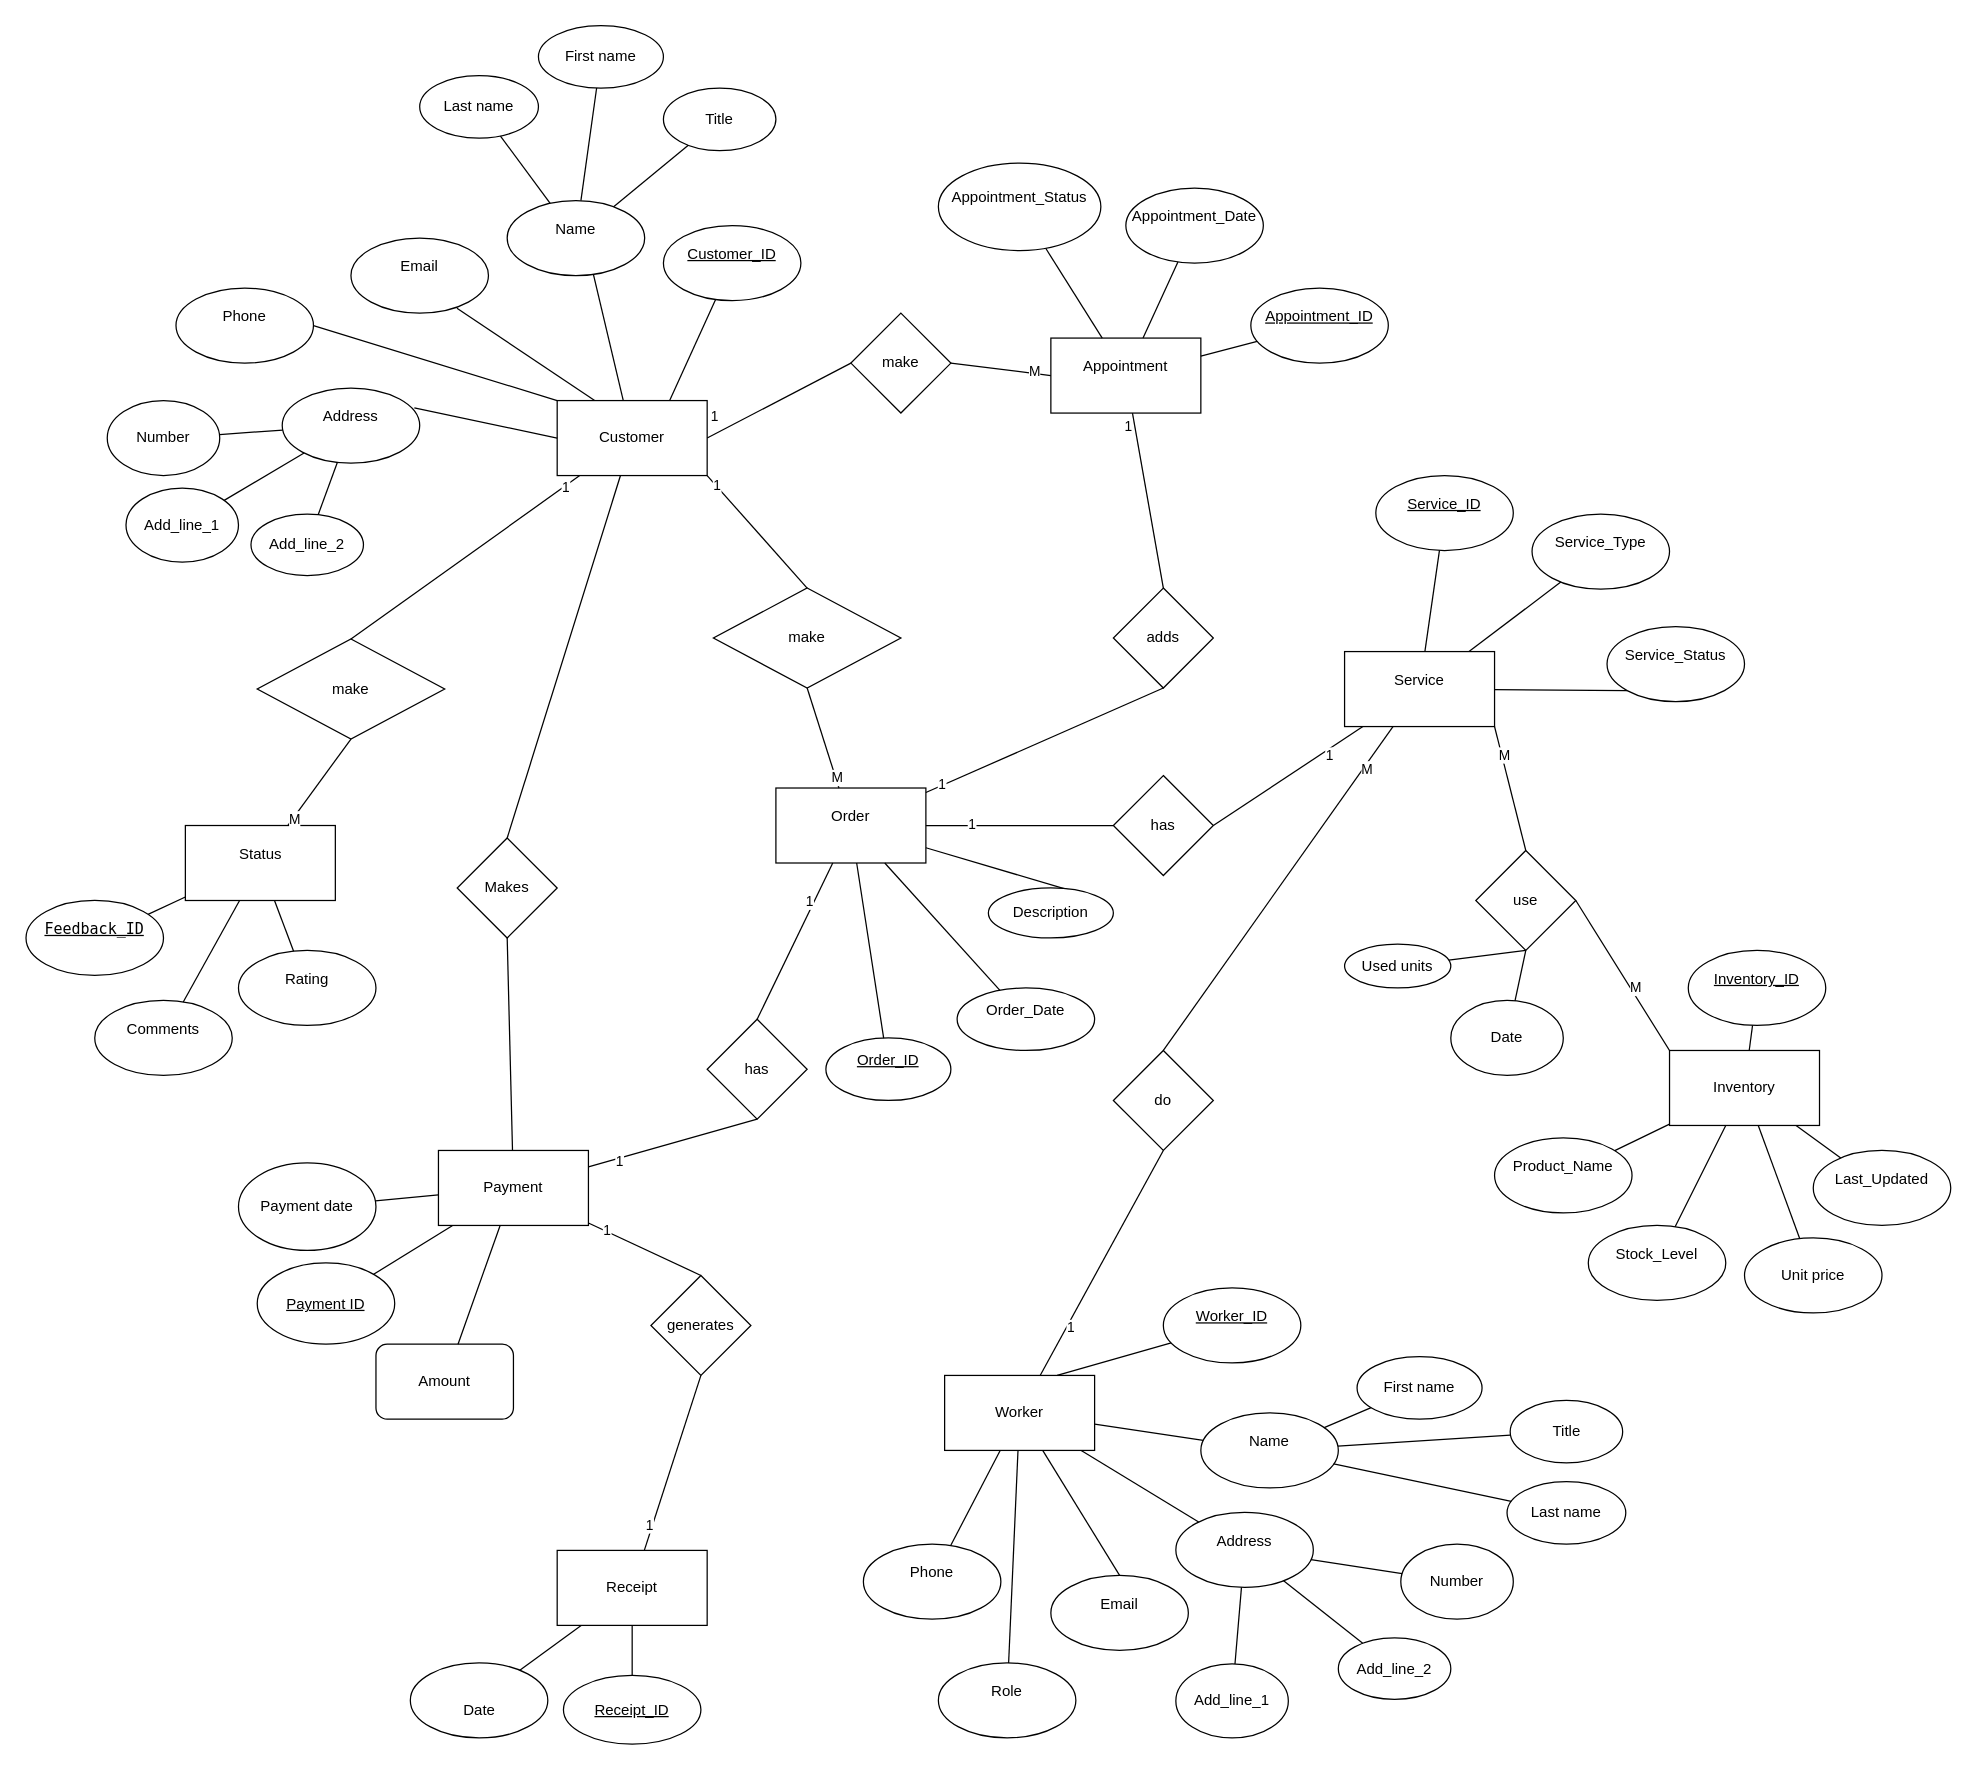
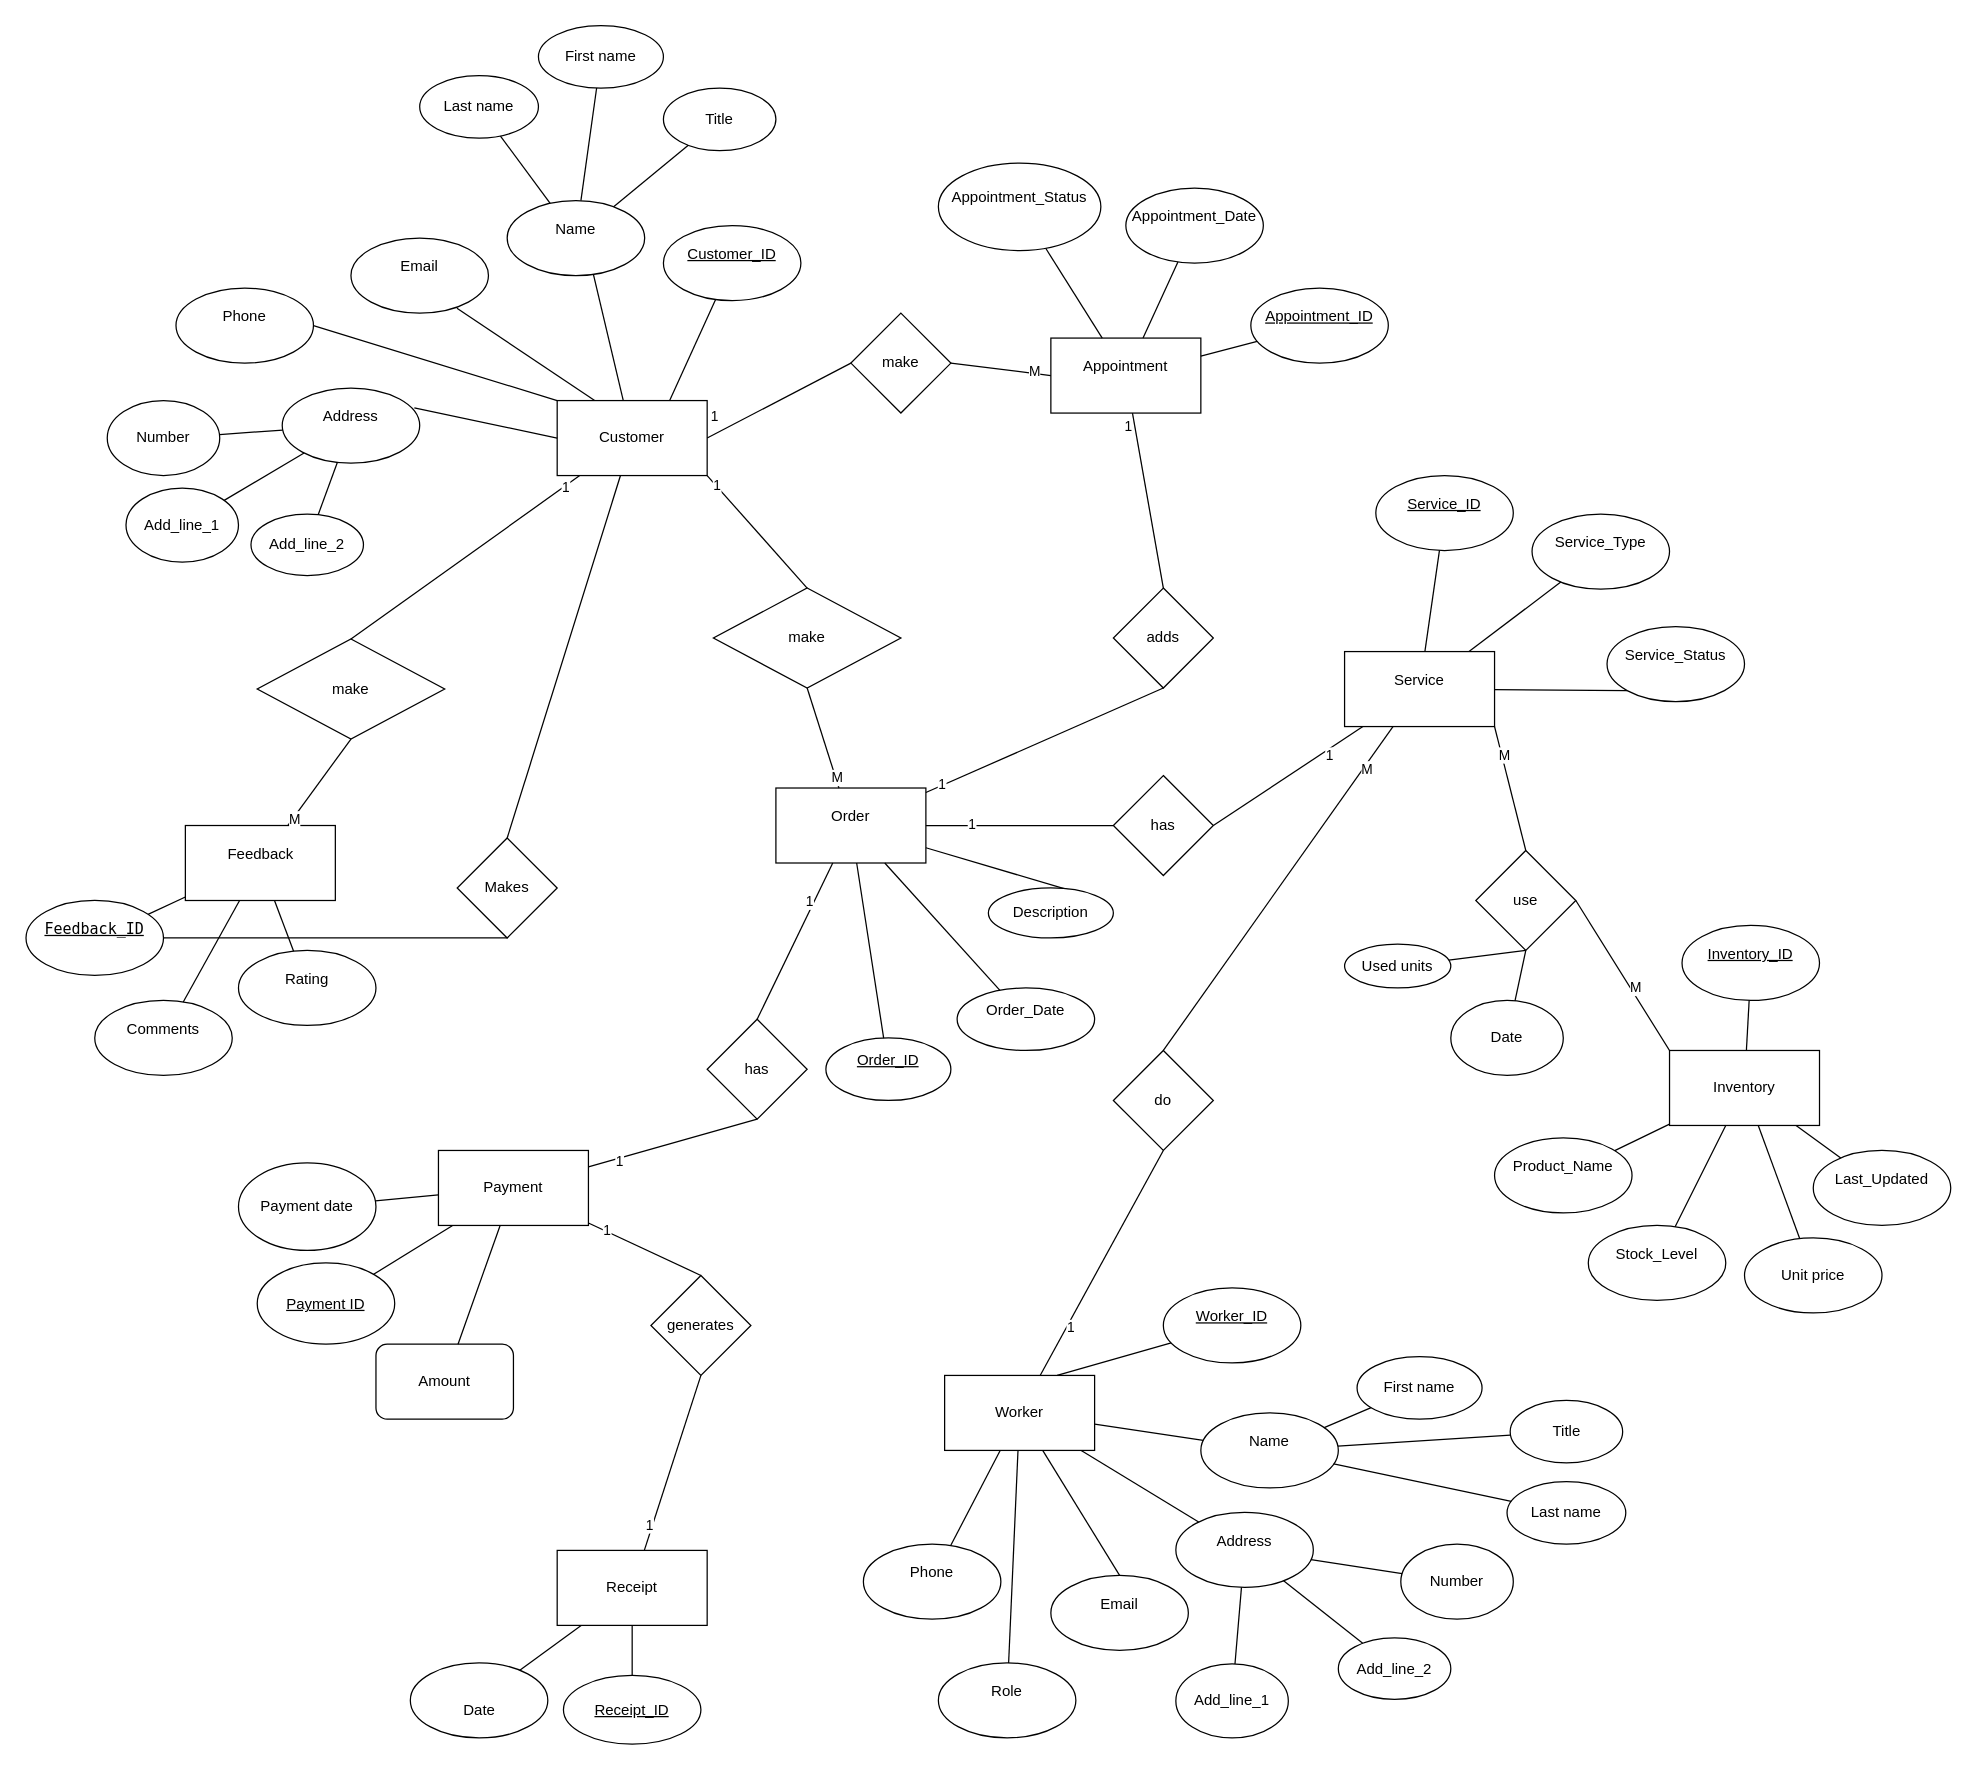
(261, 863) -> (261, 863)
(1757, 988) -> (1751, 963)
(510, 1044) -> (336, 938)
